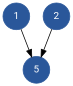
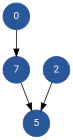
none -> (16, 16)
(16, 16) -> (16, 70)
